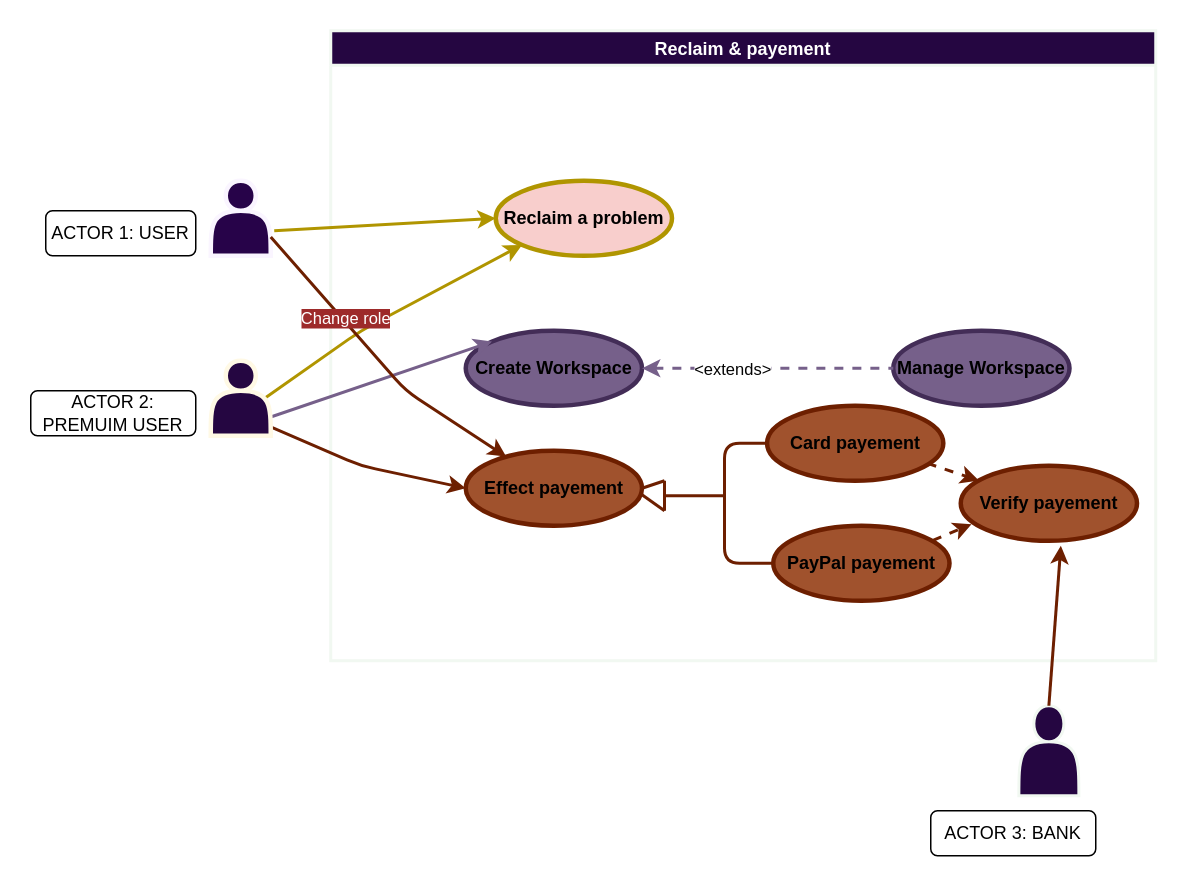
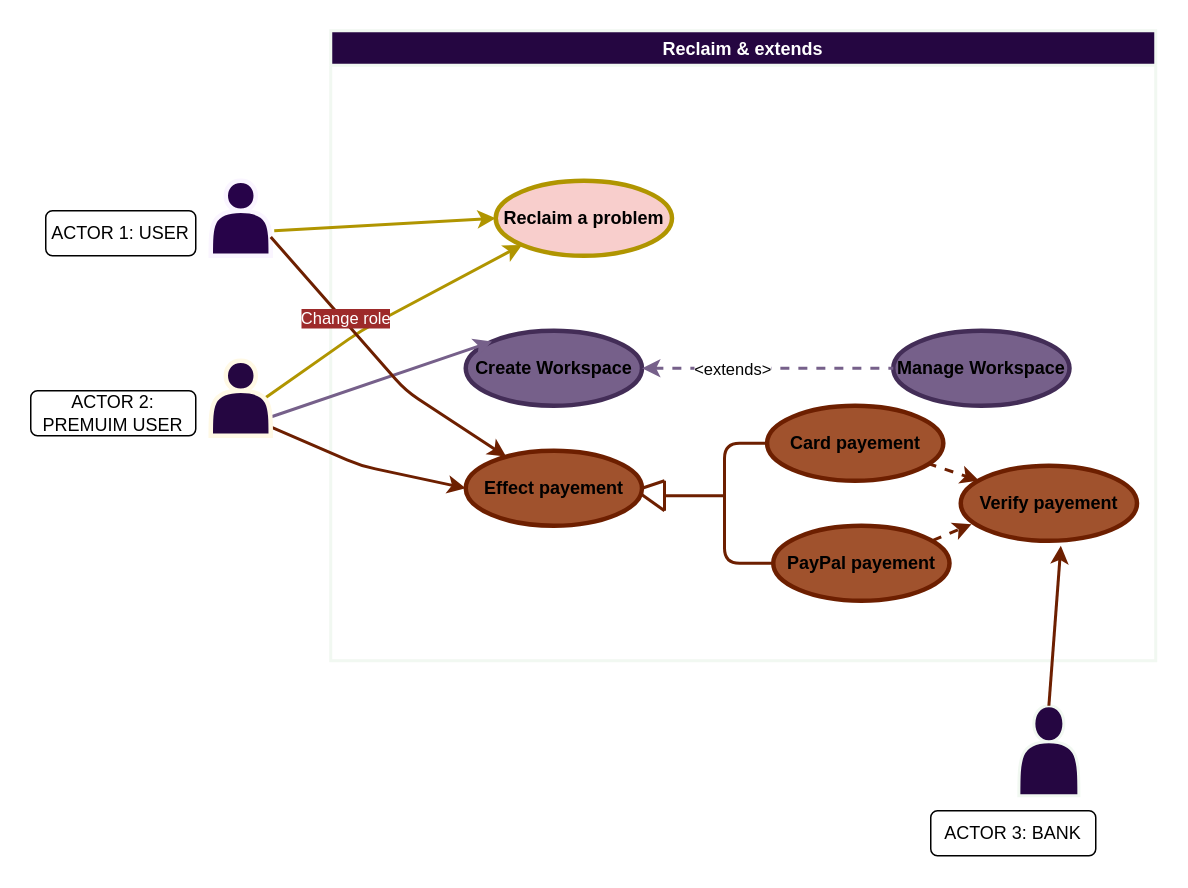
(743, 49) -> (743, 49)
